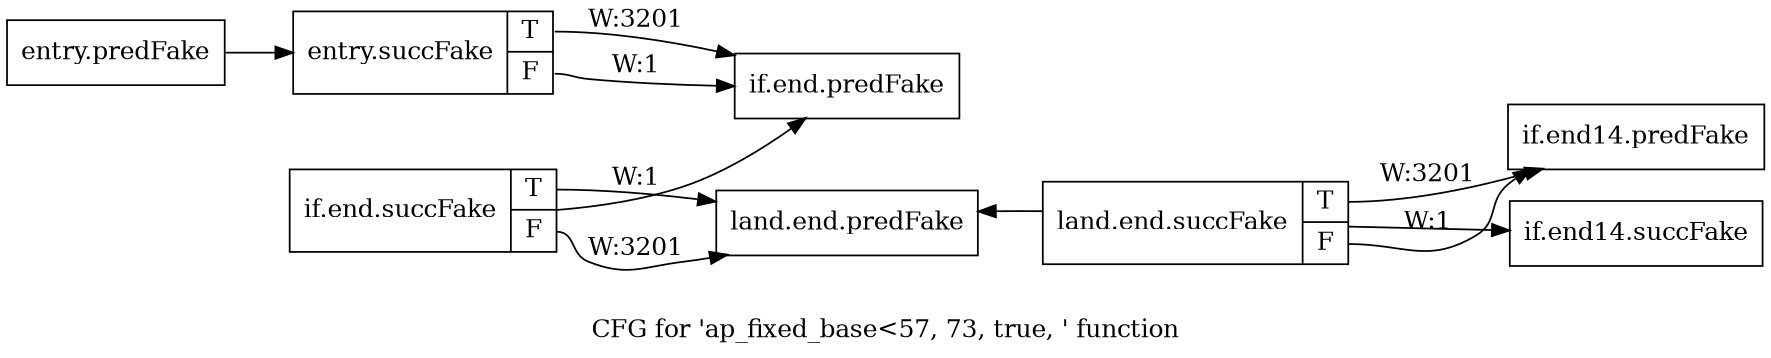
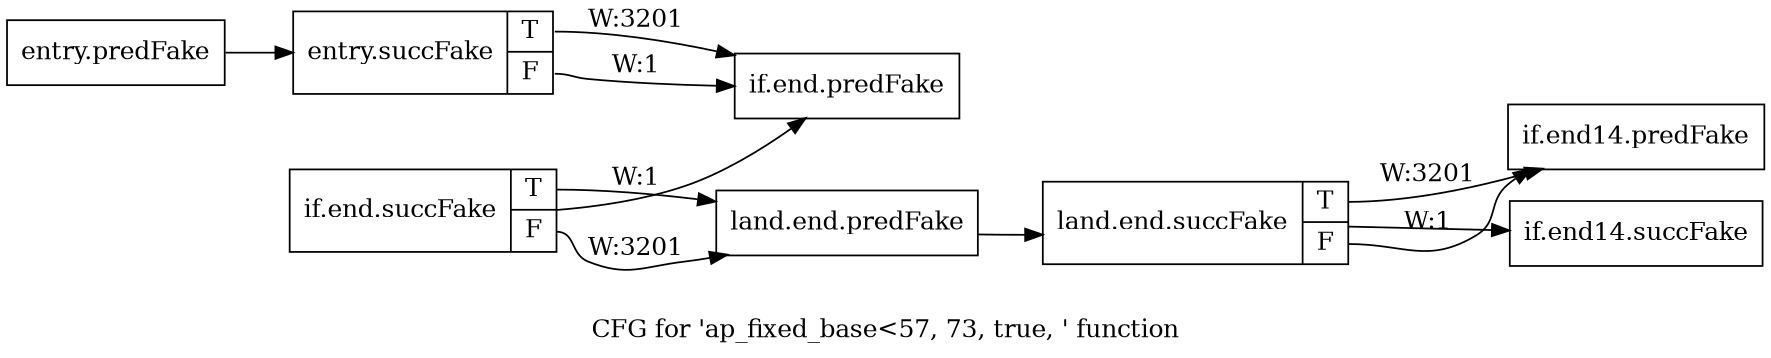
(1019, 211) -> (1002, 235)
